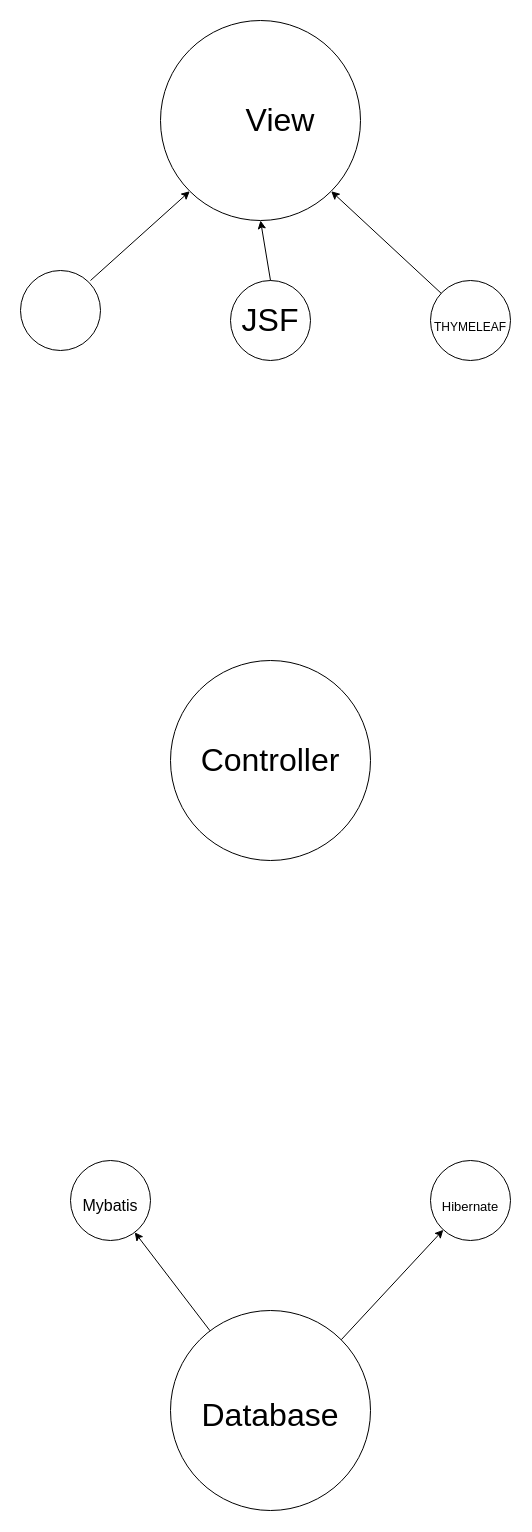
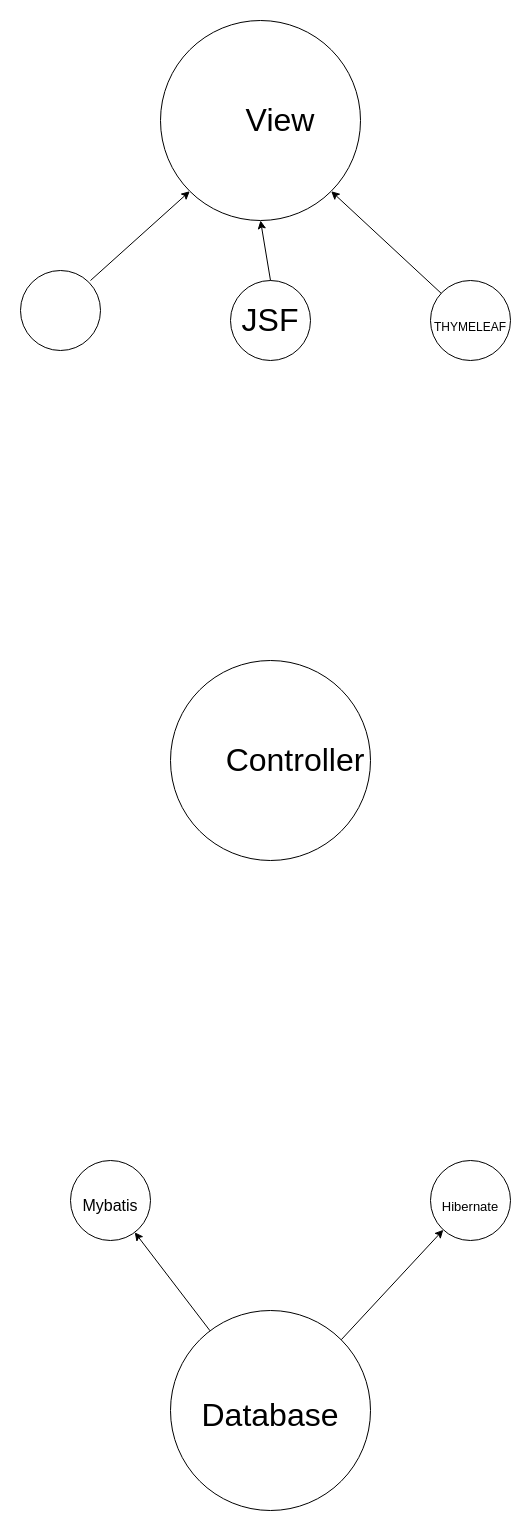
(271, 761) -> (296, 761)
